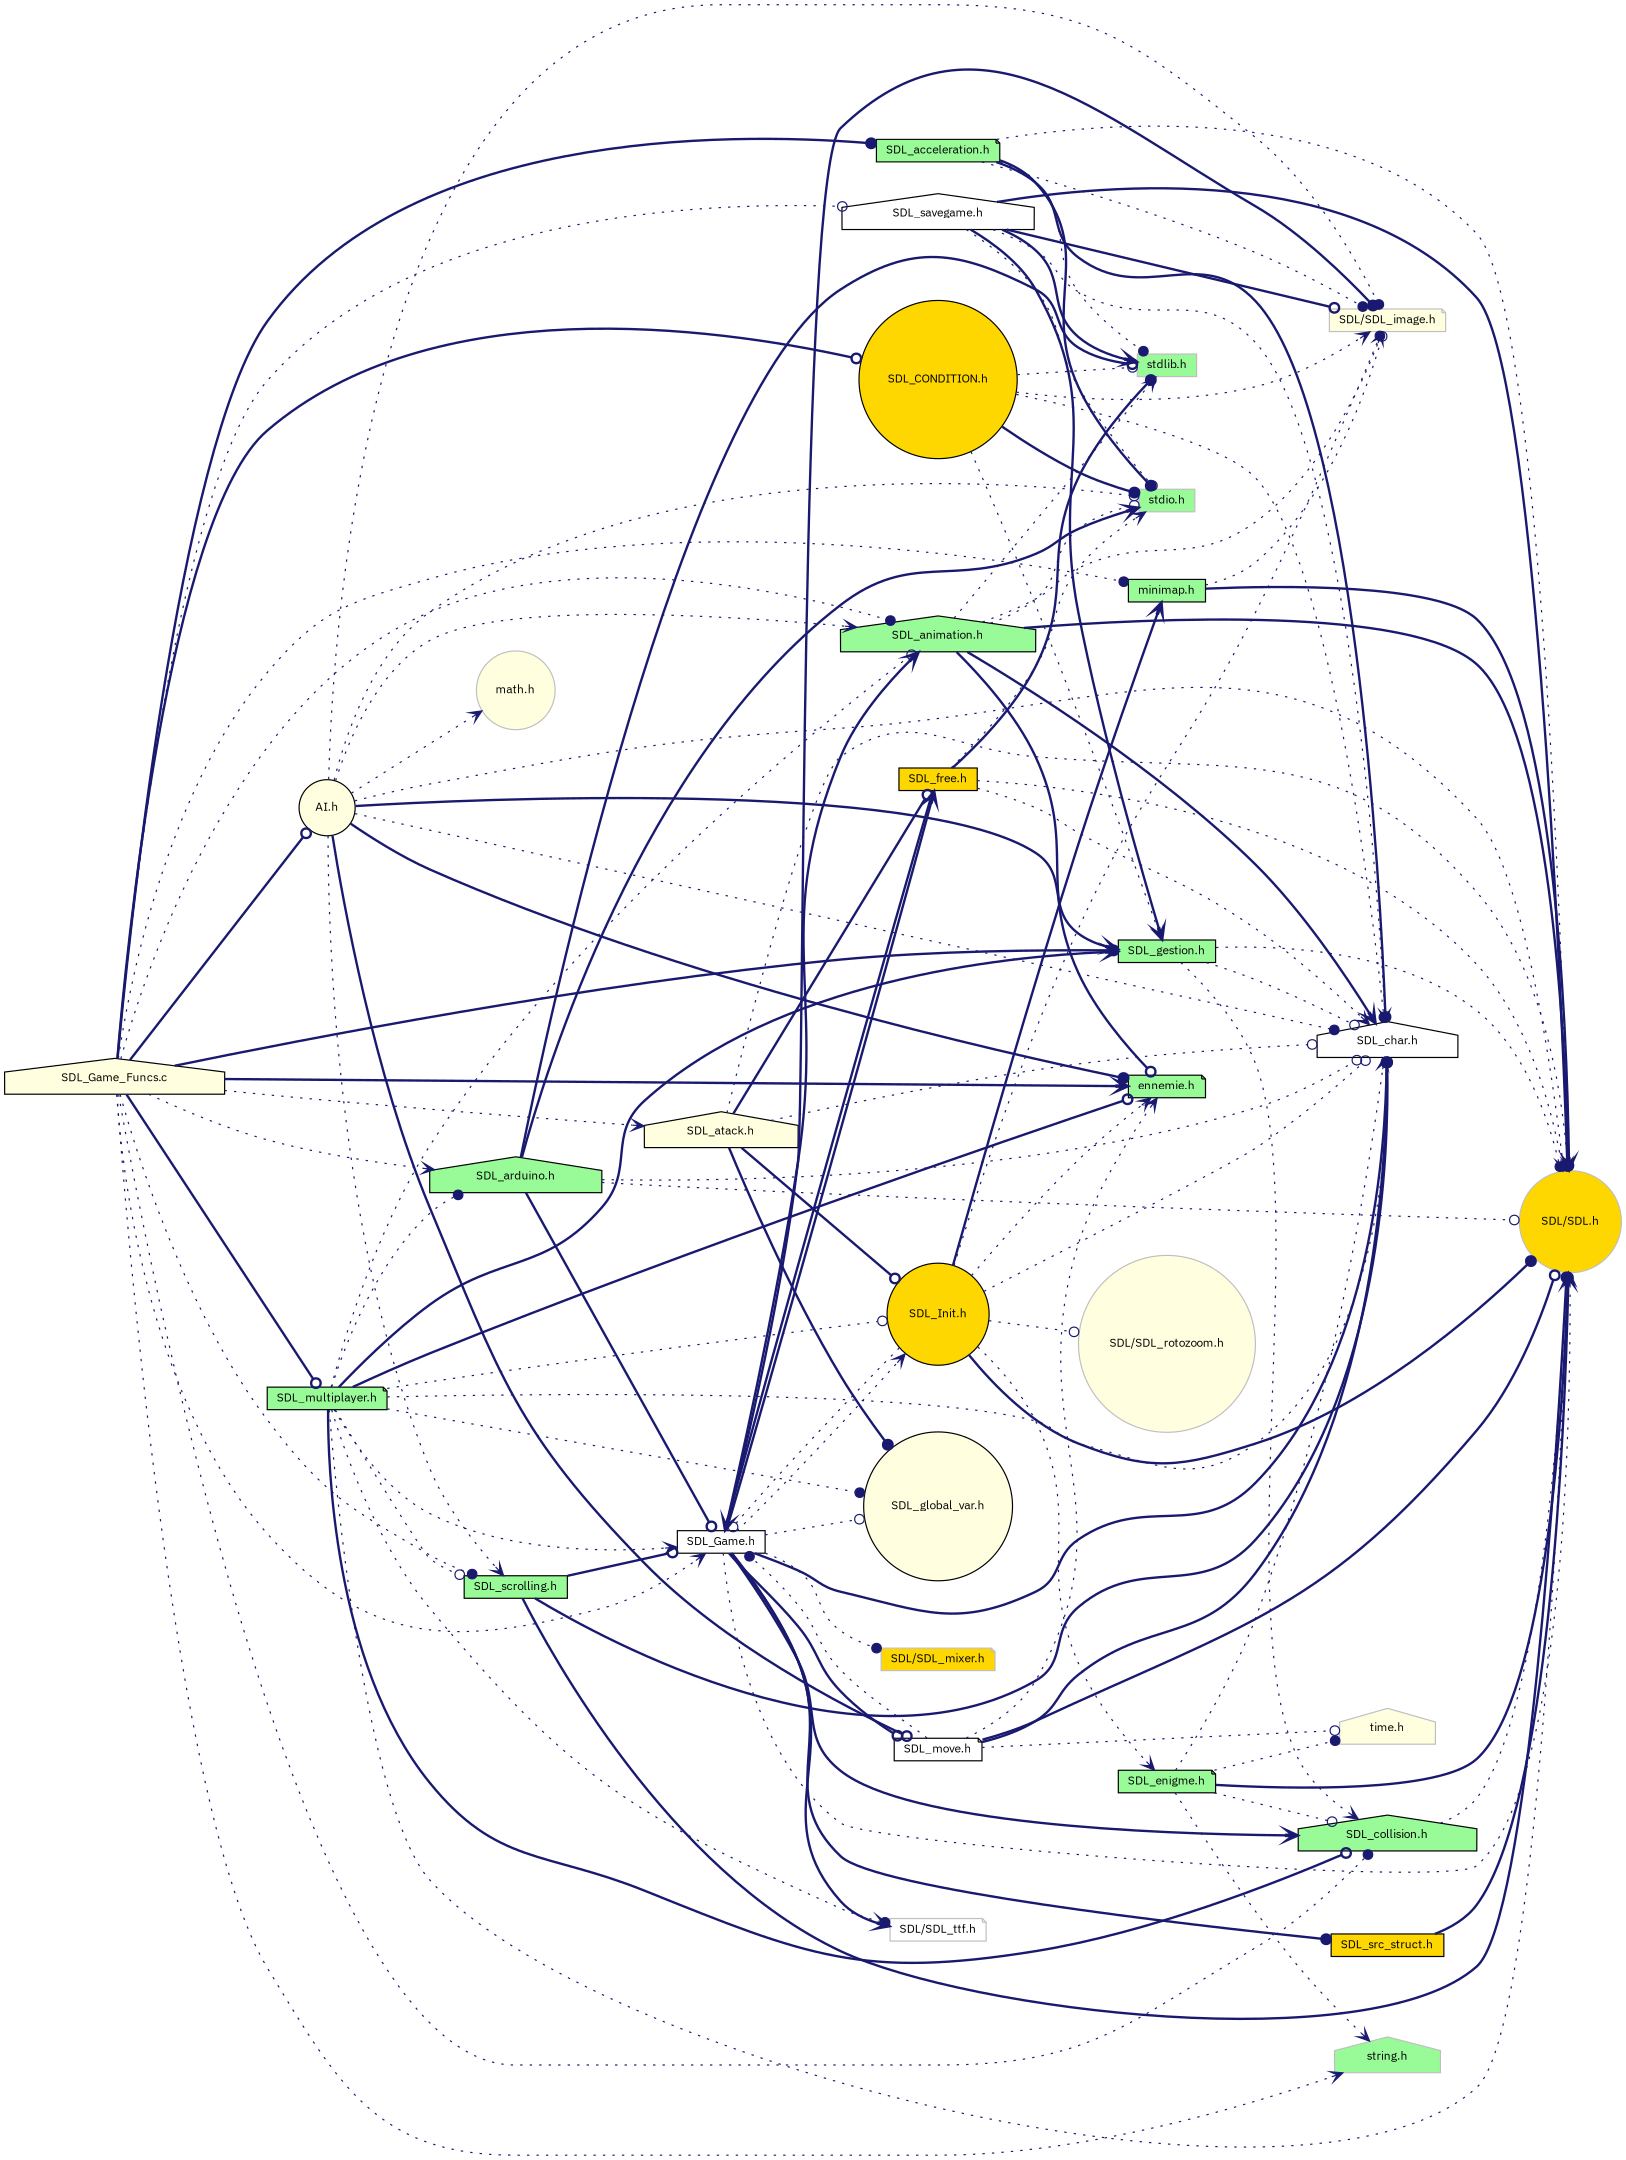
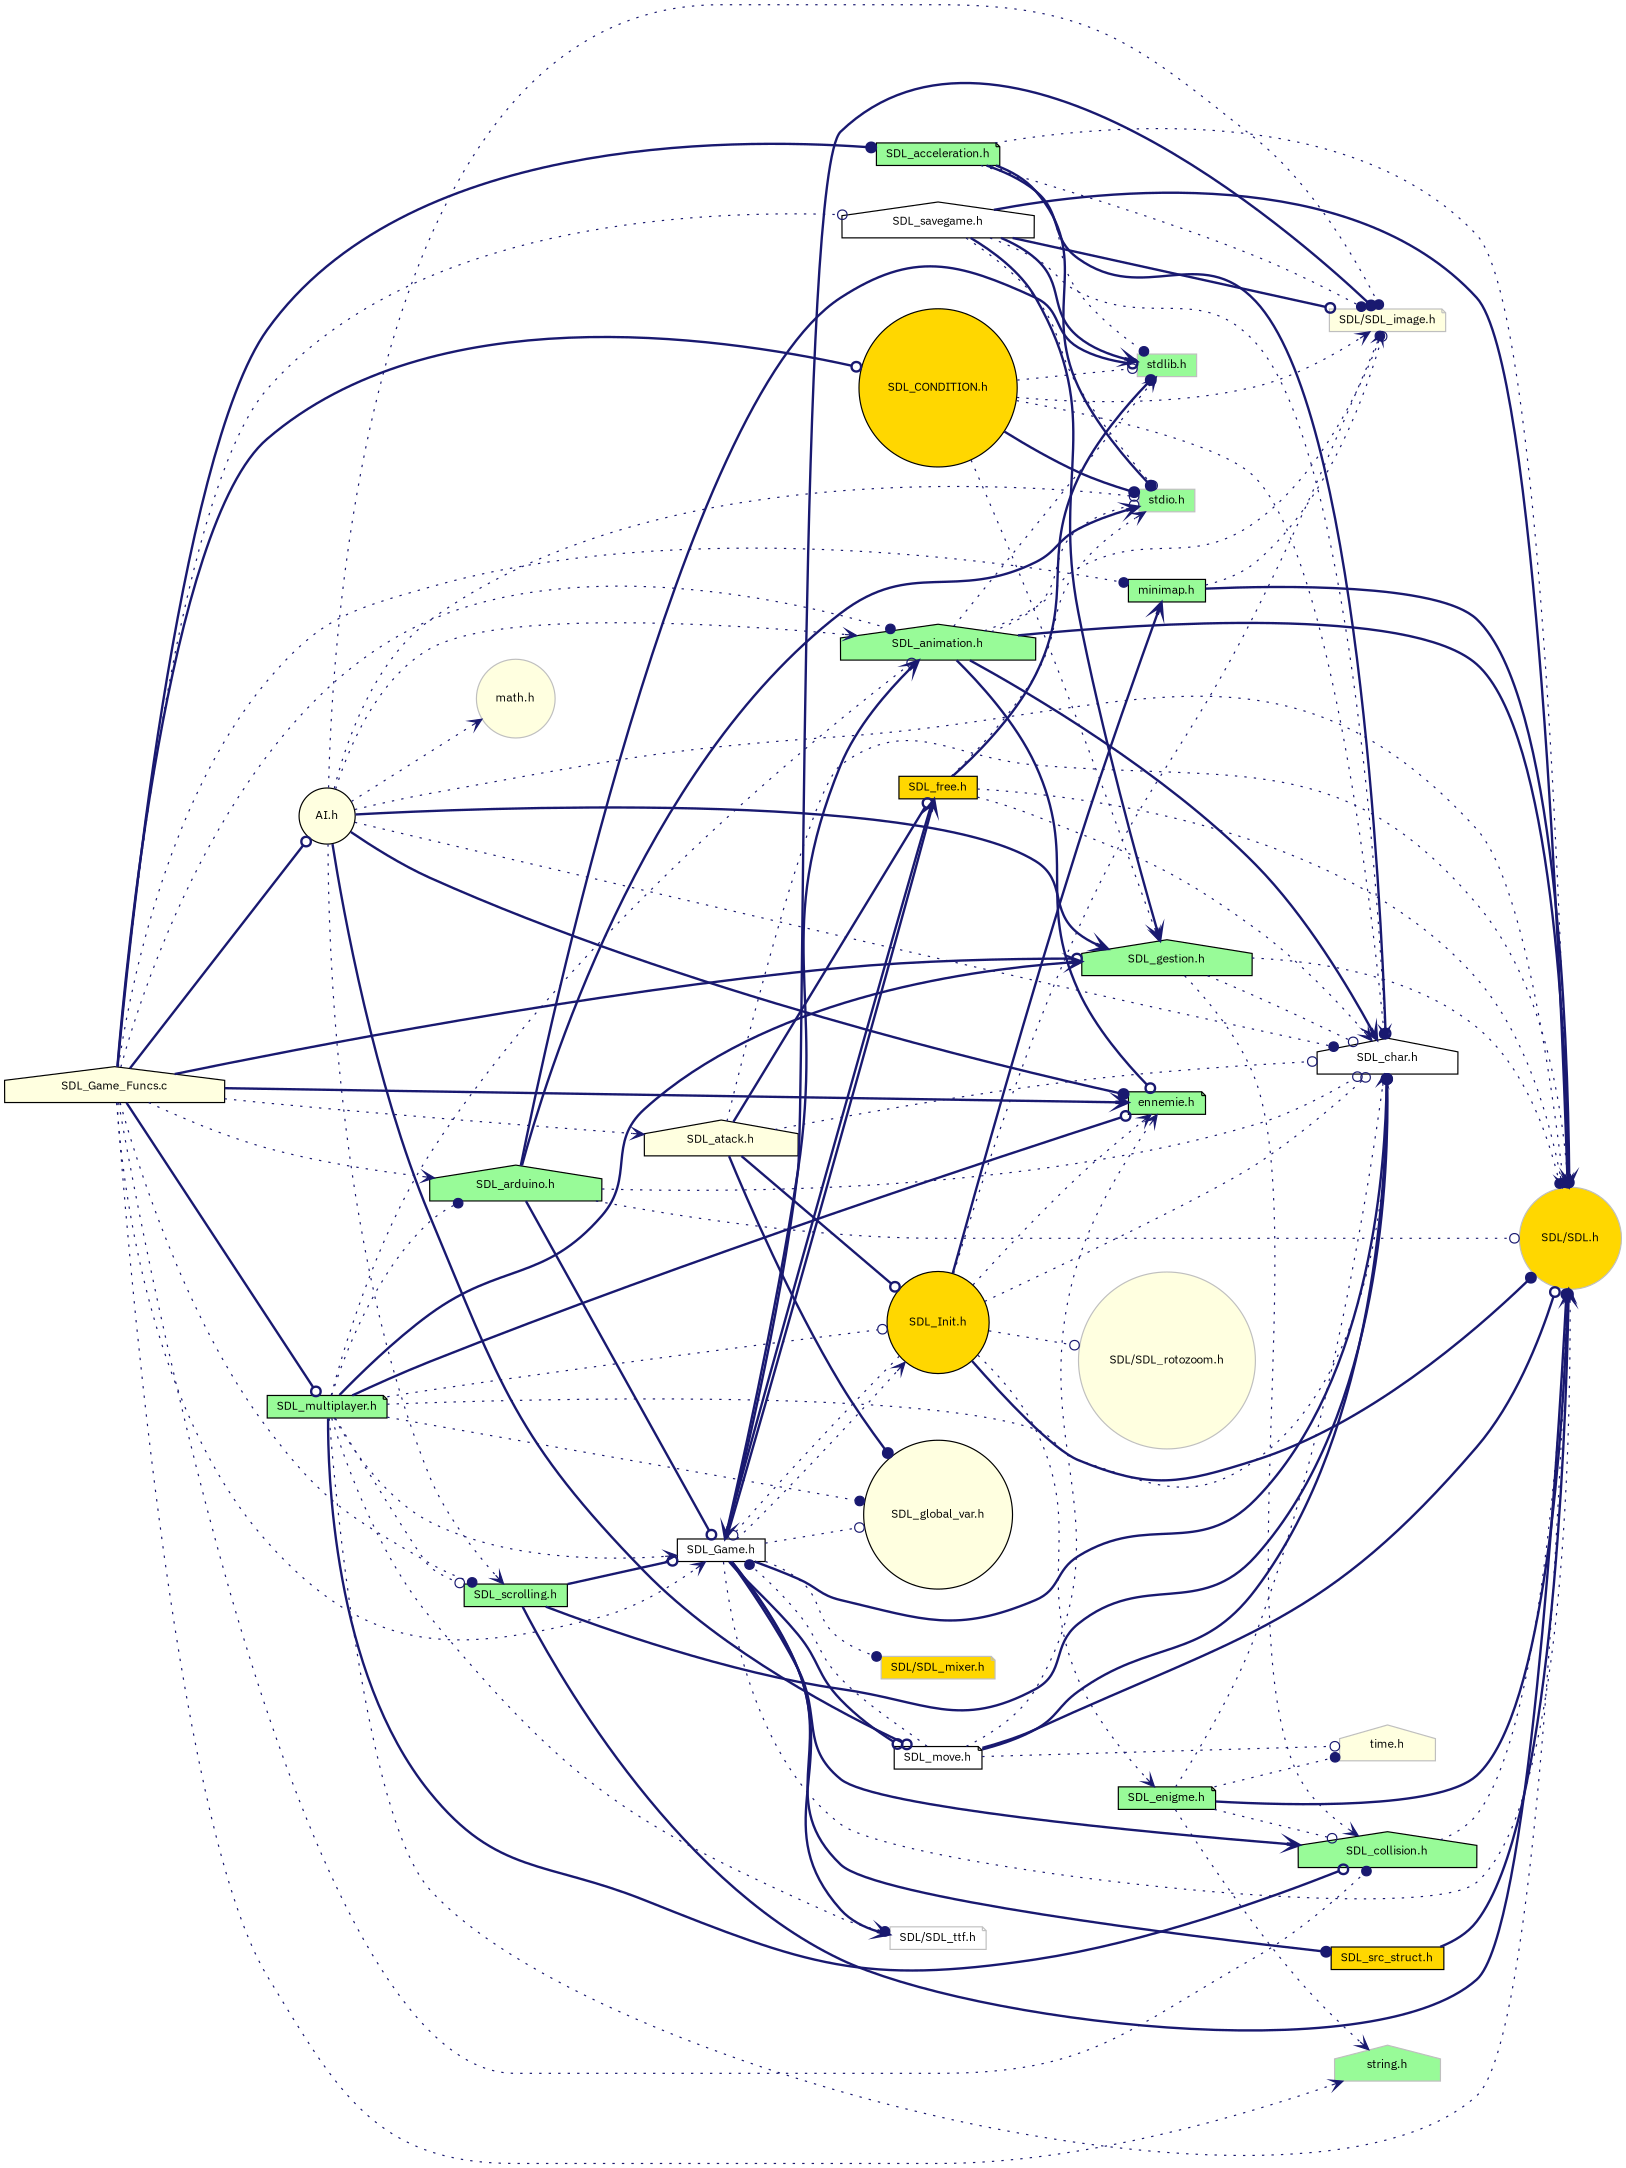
(1167, 951) -> (1167, 960)
